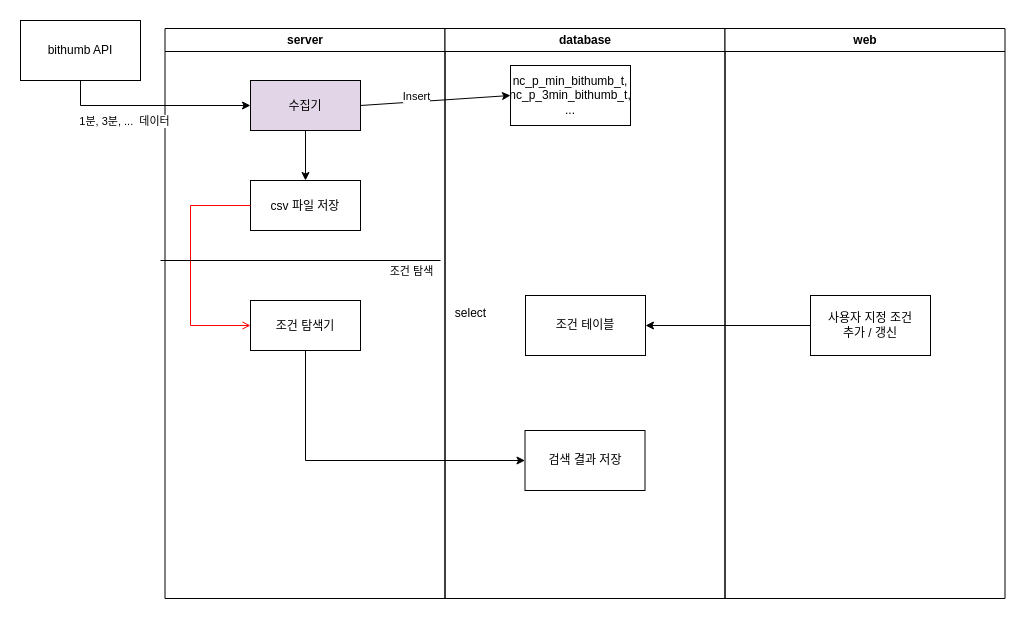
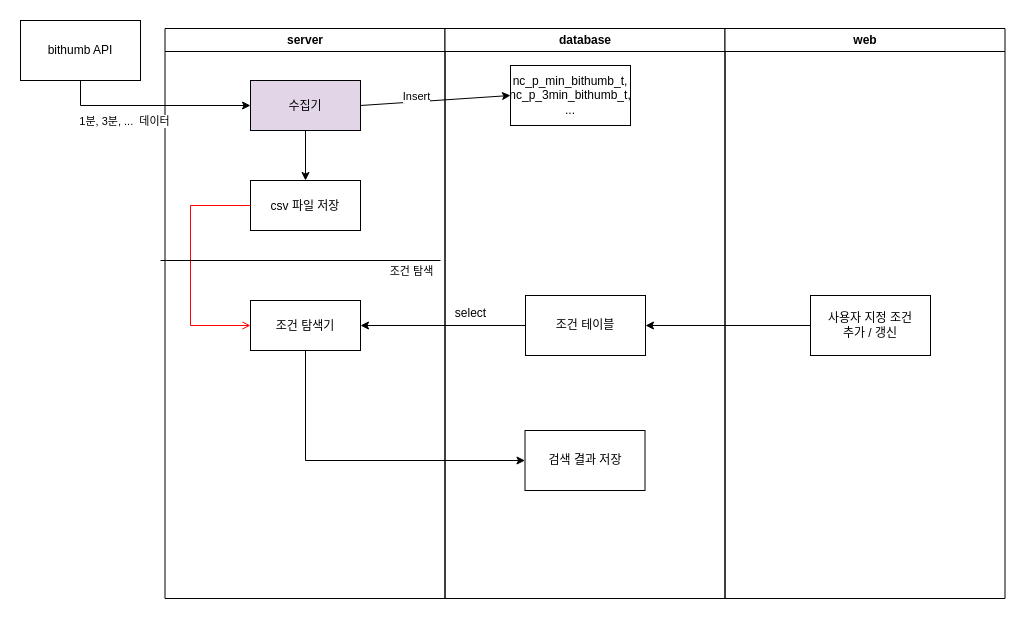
none -> (447, 326)
